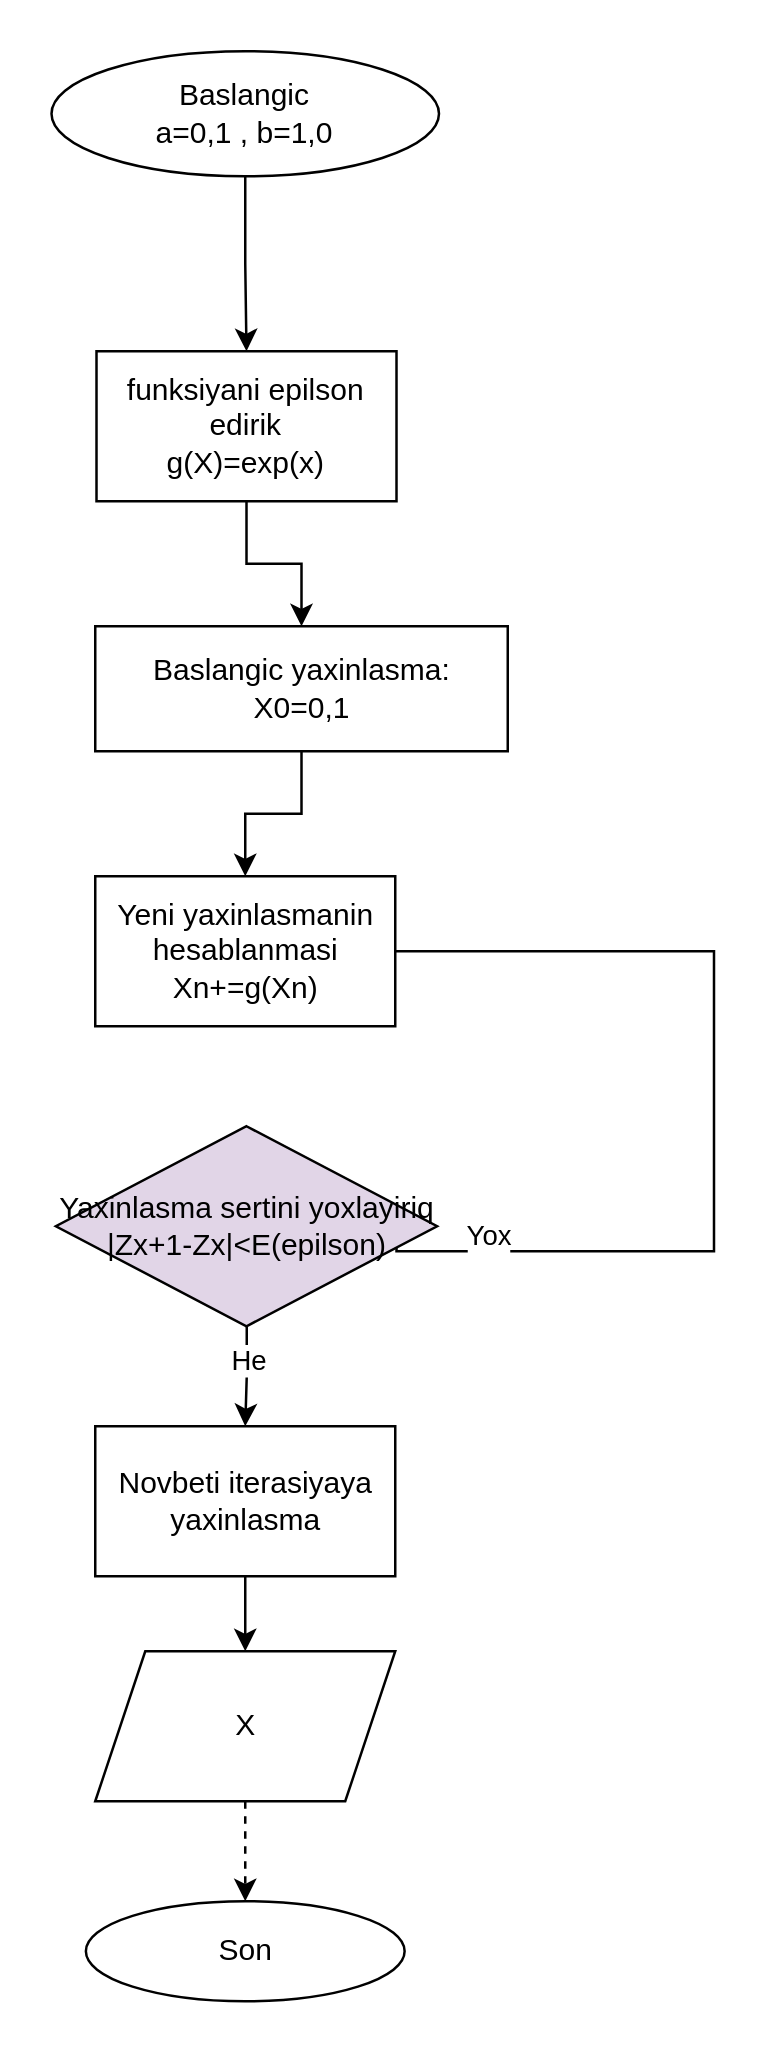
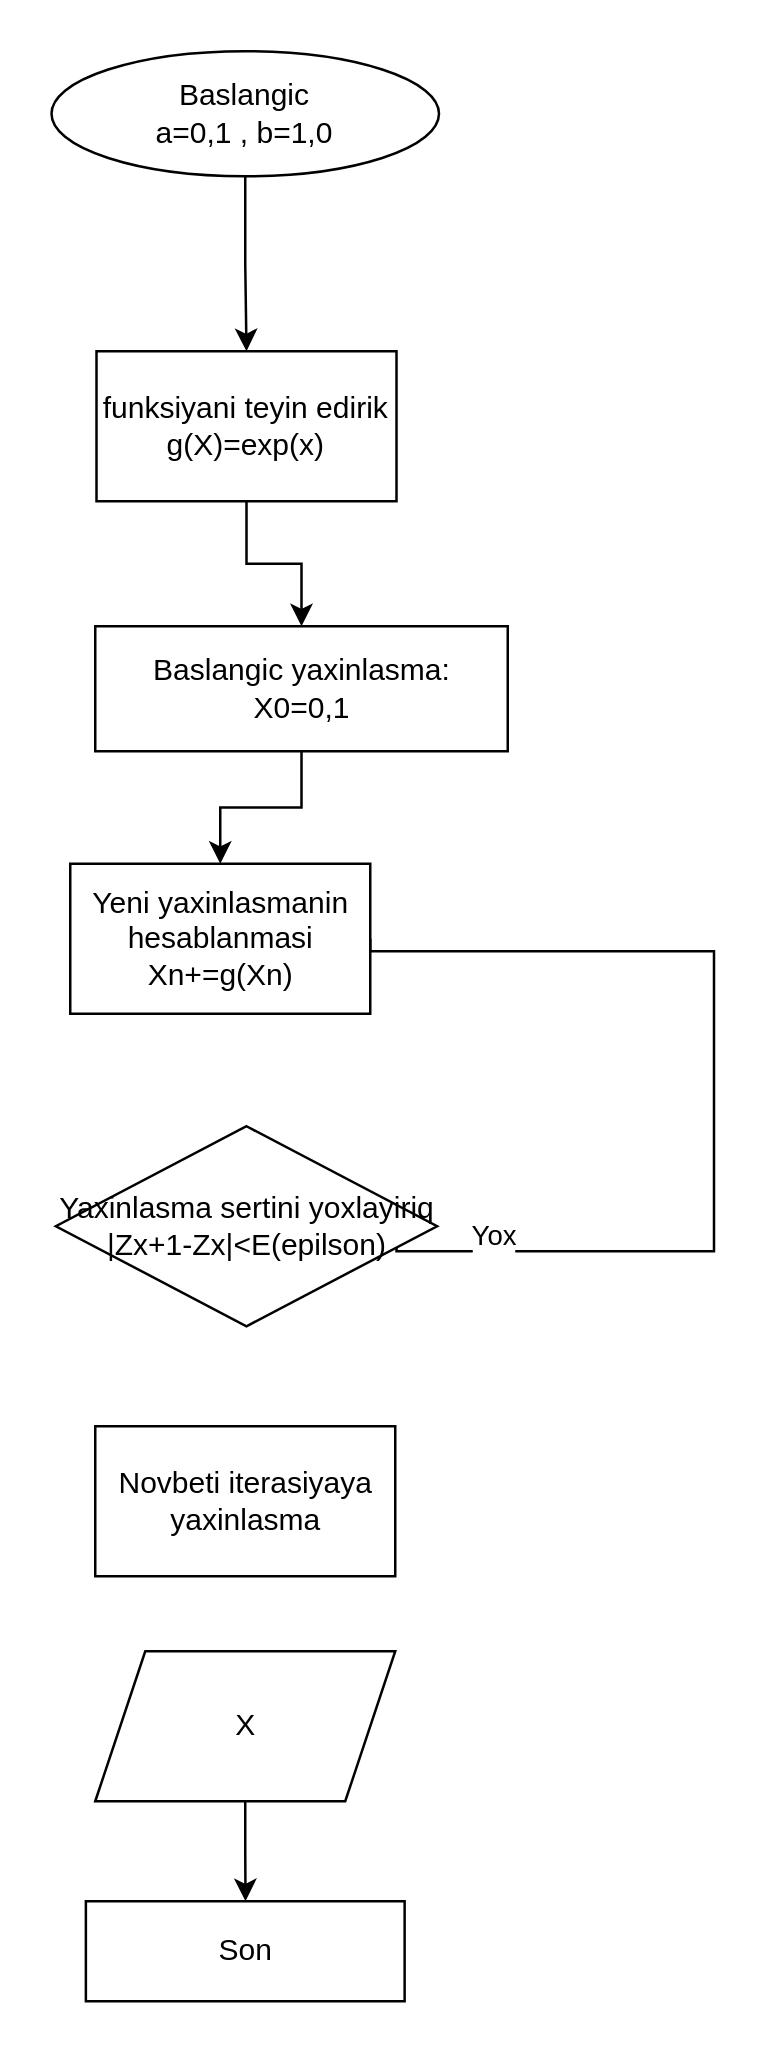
(246, 426) -> (246, 426)
(245, 951) -> (220, 939)
(246, 1226) -> (246, 1226)
(247, 1368) -> none
(245, 1622) -> none
(245, 1842) -> (245, 1842)
(245, 1951) -> (245, 1951)
